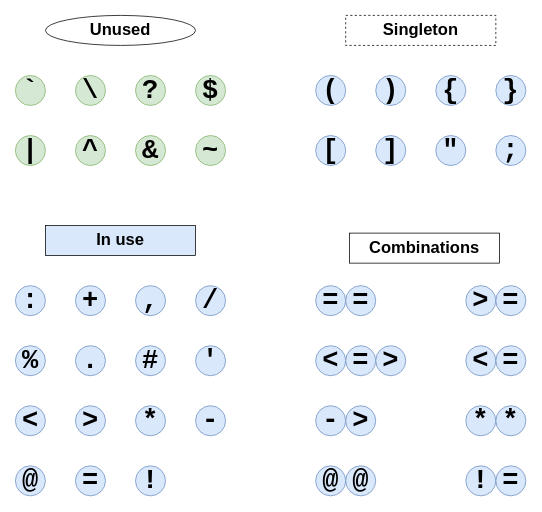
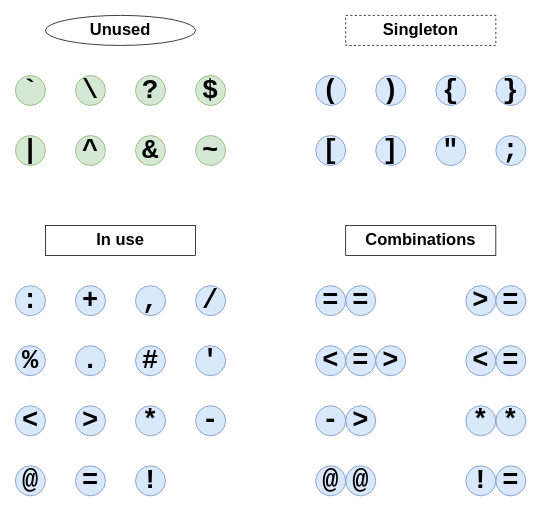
(120, 240) -> (120, 240)
(424, 248) -> (420, 240)
